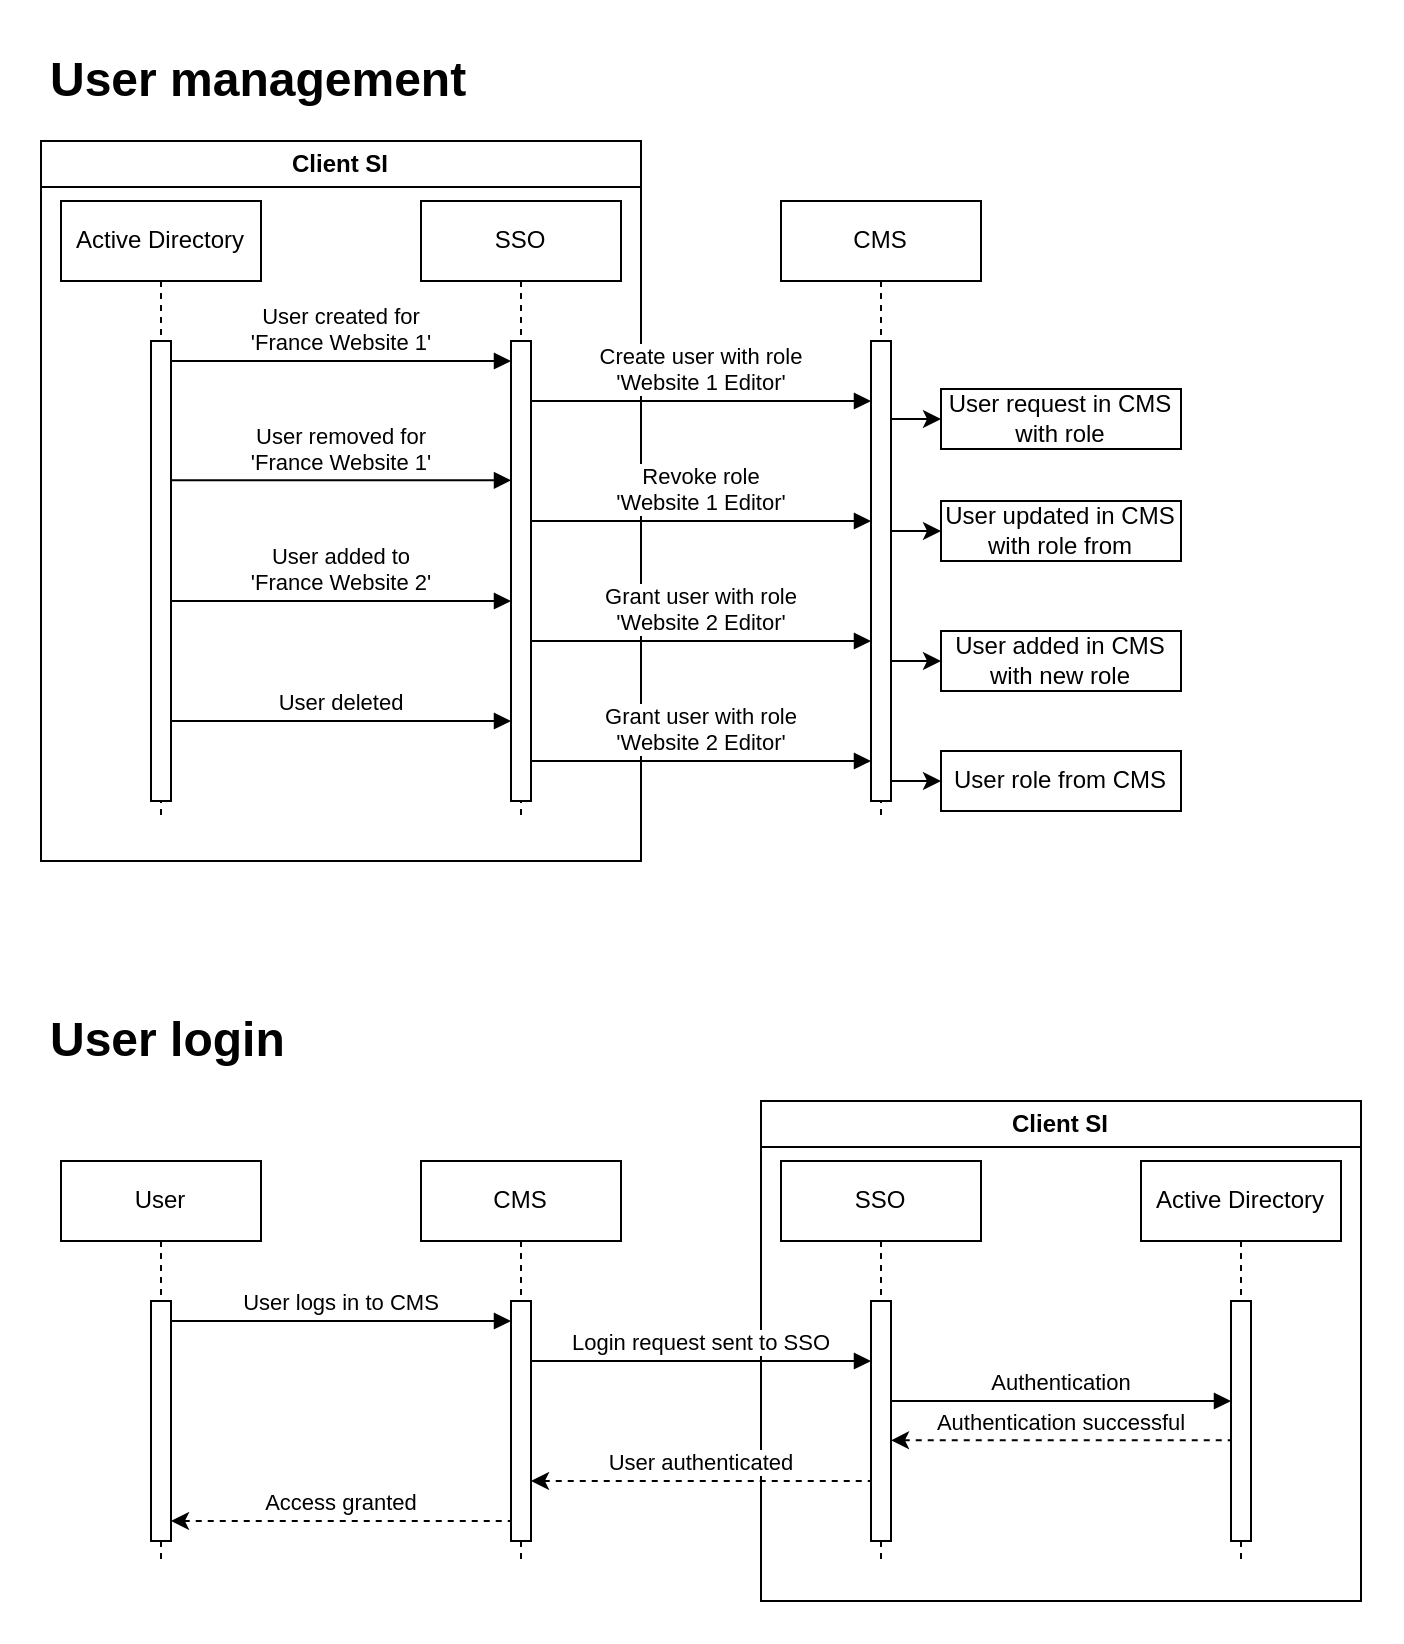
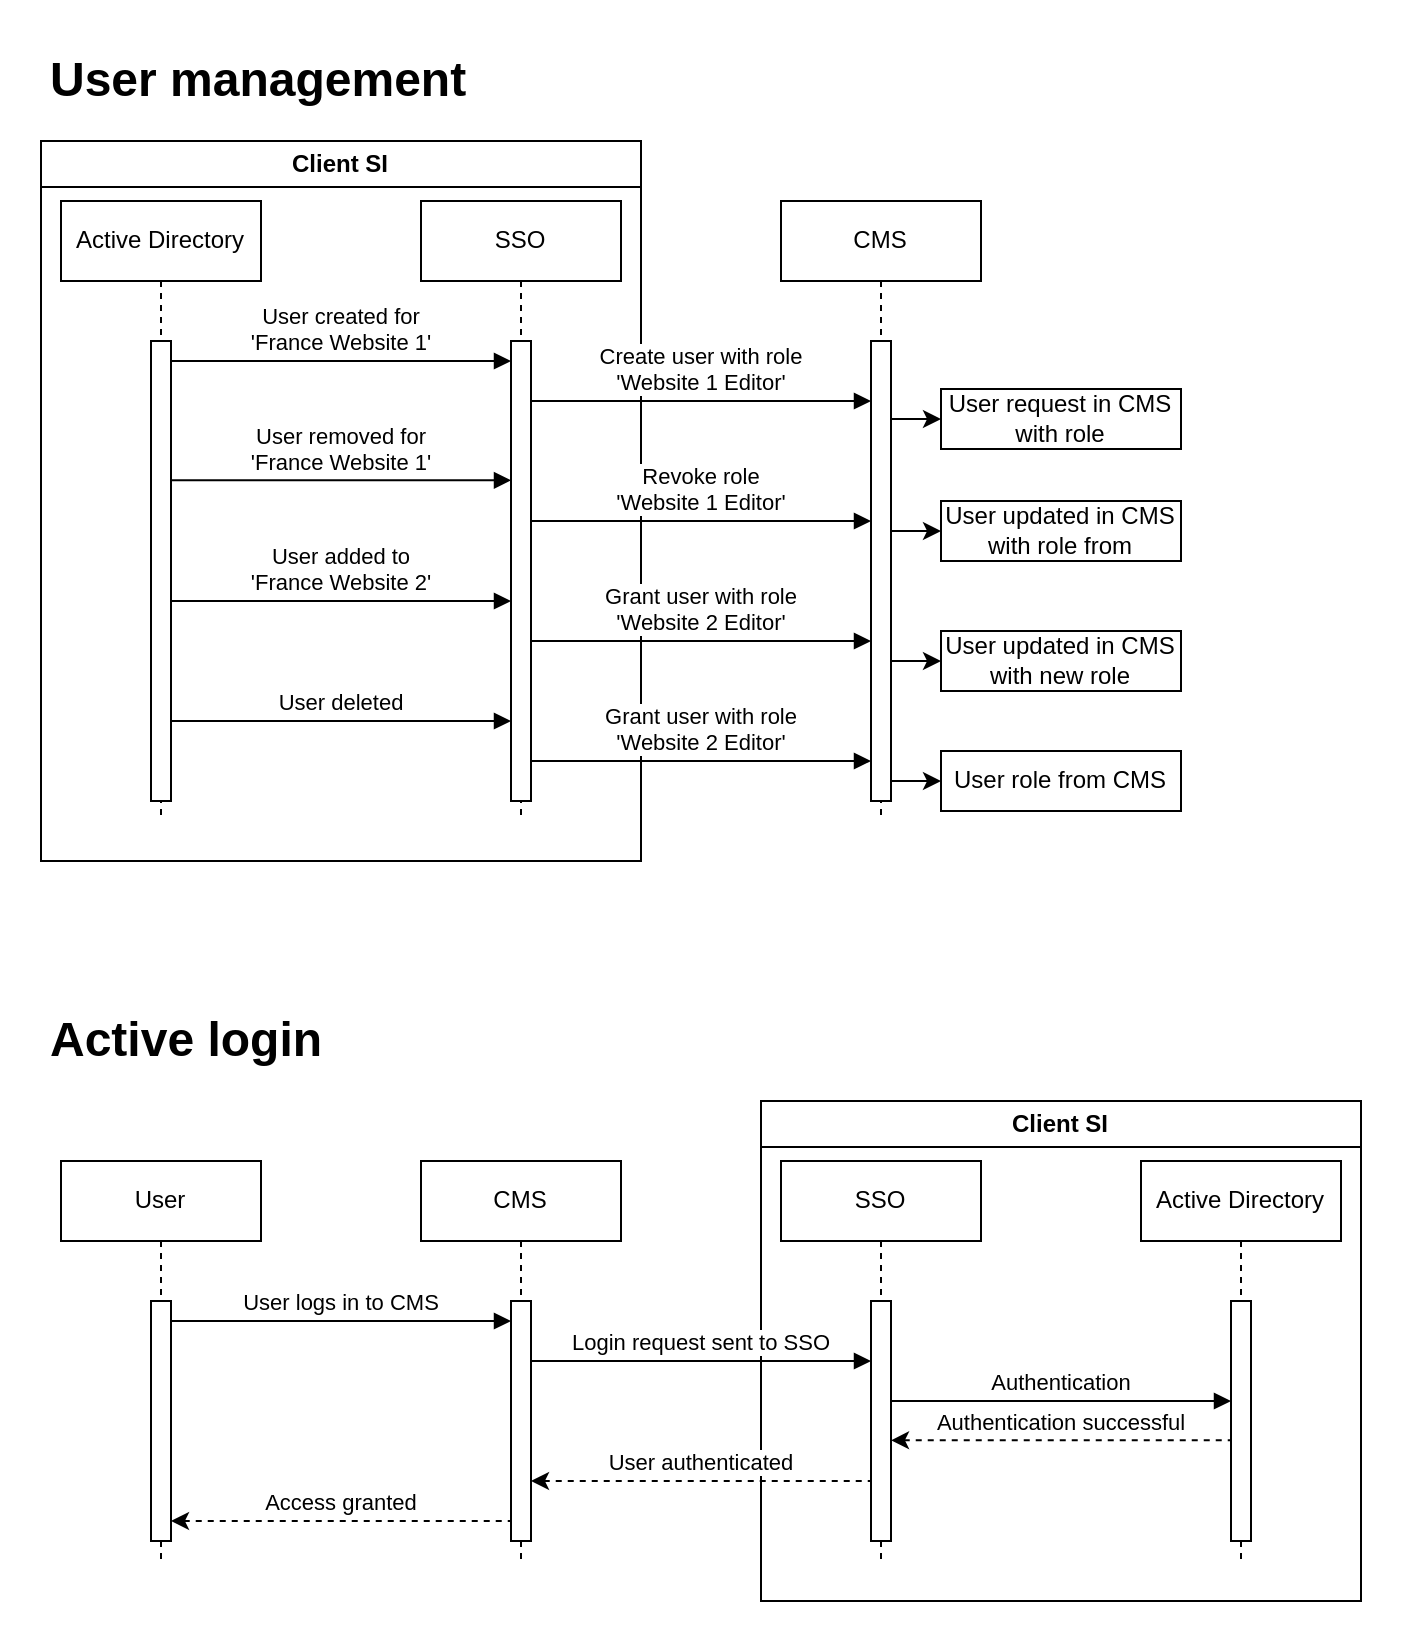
(1061, 661) -> (1061, 661)
(109, 995) -> (119, 995)
